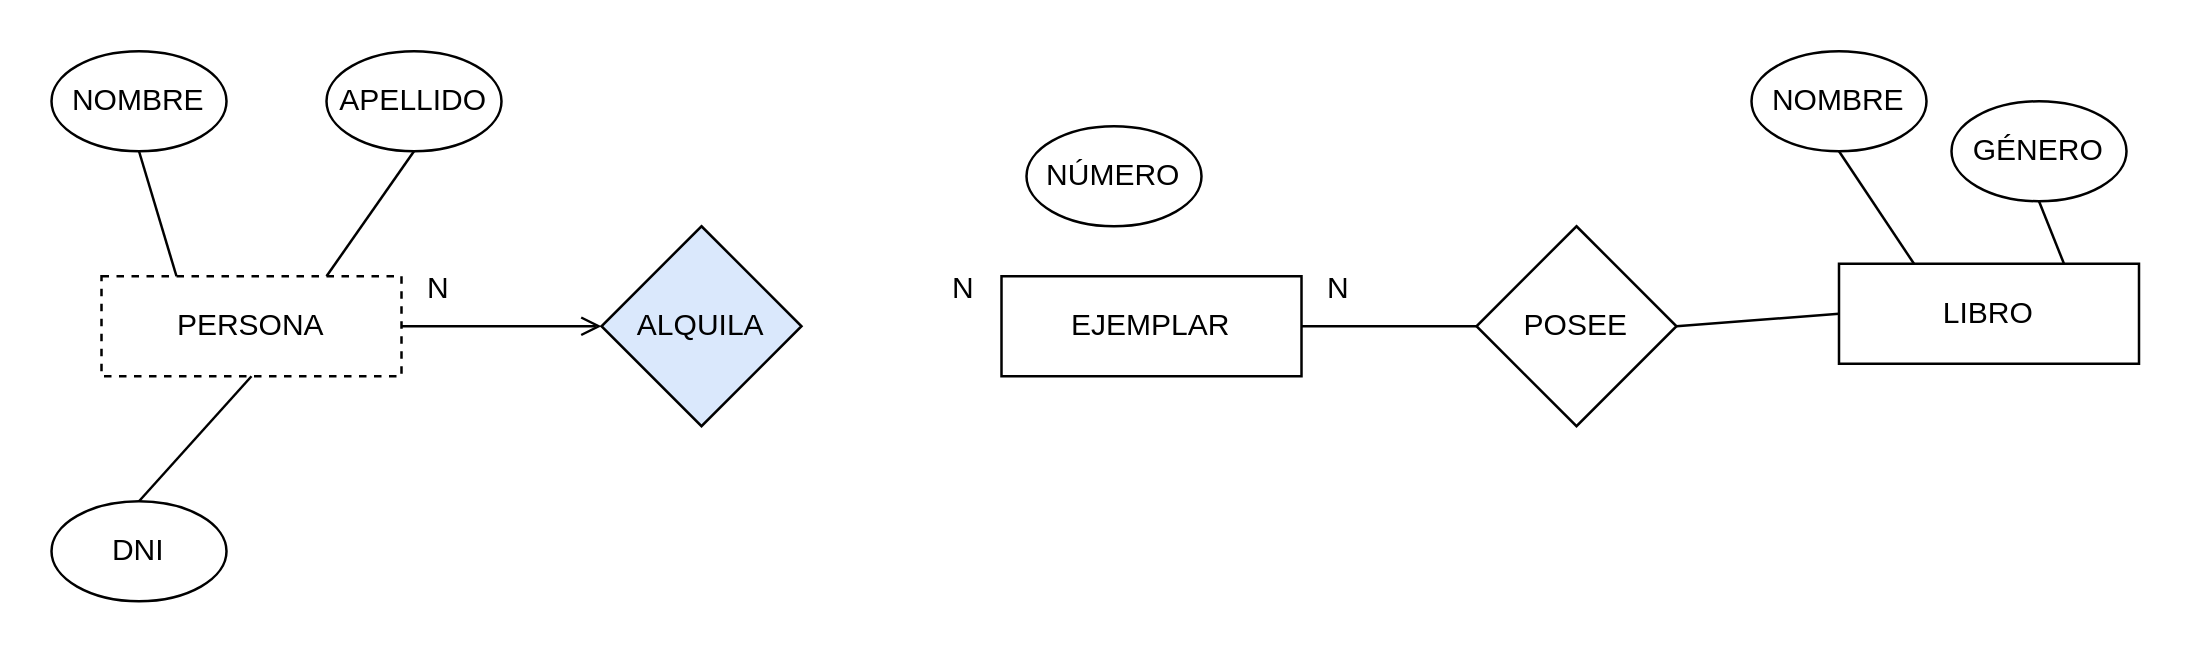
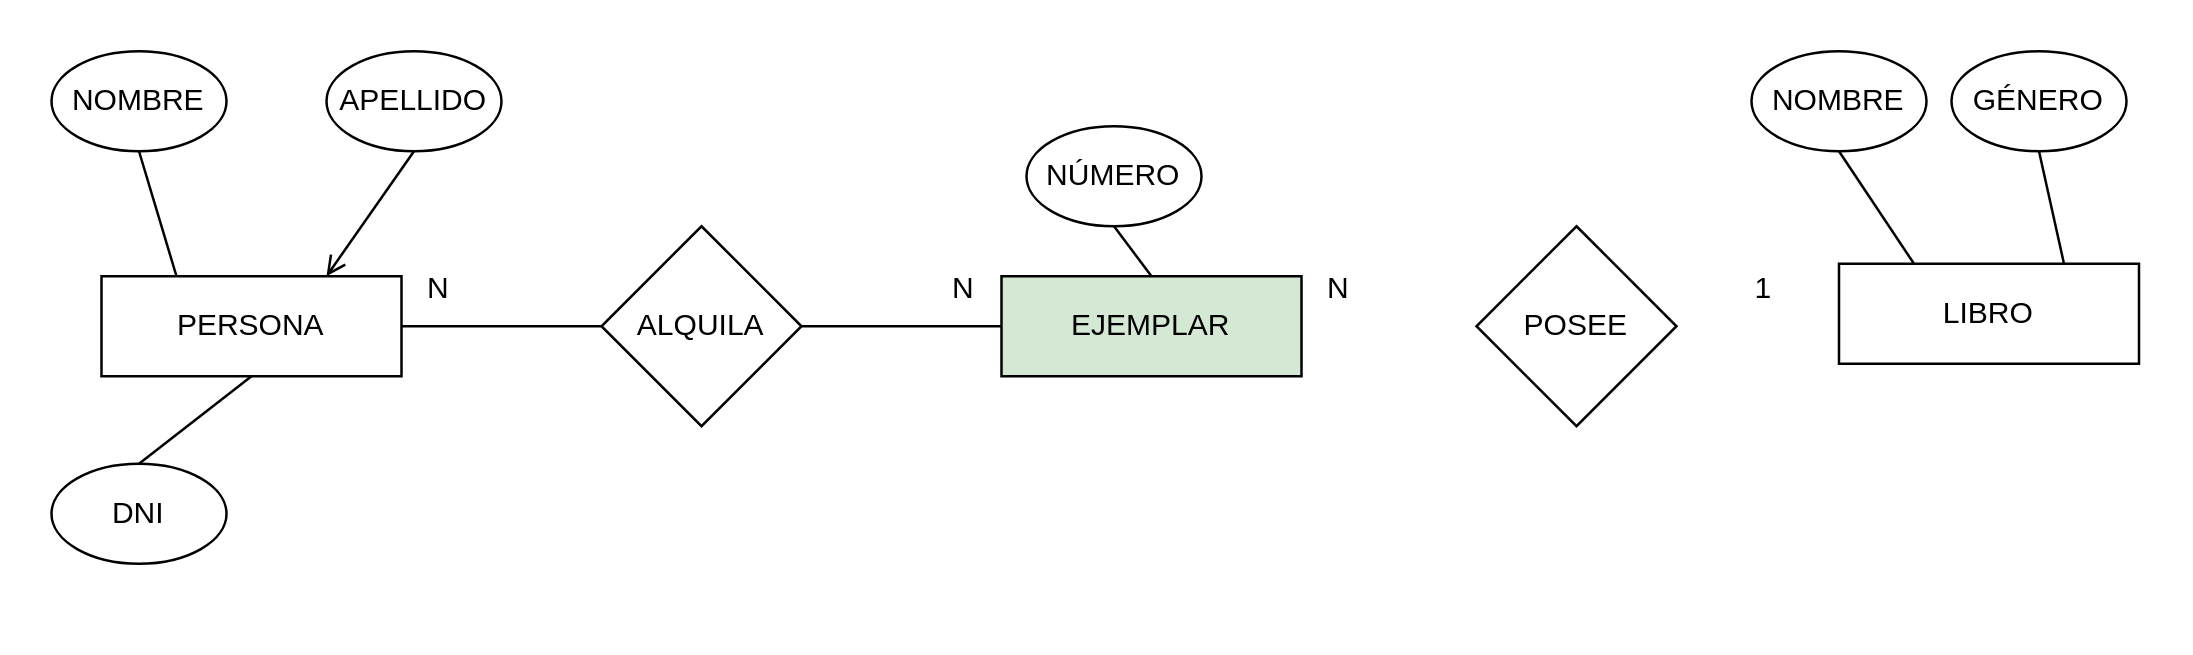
(2039, 151) -> (2039, 101)
none -> (1133, 251)
(330, 270) -> (332, 268)
none -> (1764, 289)
(1758, 320) -> none
(251, 326) -> (251, 326)
(593, 326) -> (594, 326)
(701, 326) -> (701, 326)
none -> (901, 326)
(1151, 326) -> (1151, 326)
(1388, 326) -> none
(139, 551) -> (139, 514)
